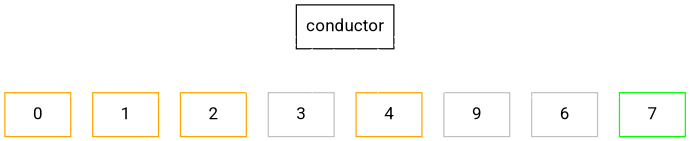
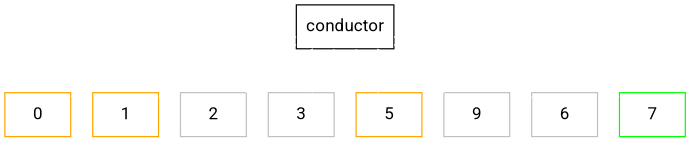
(213, 115) -> (213, 115)
(389, 115) -> (389, 115)
